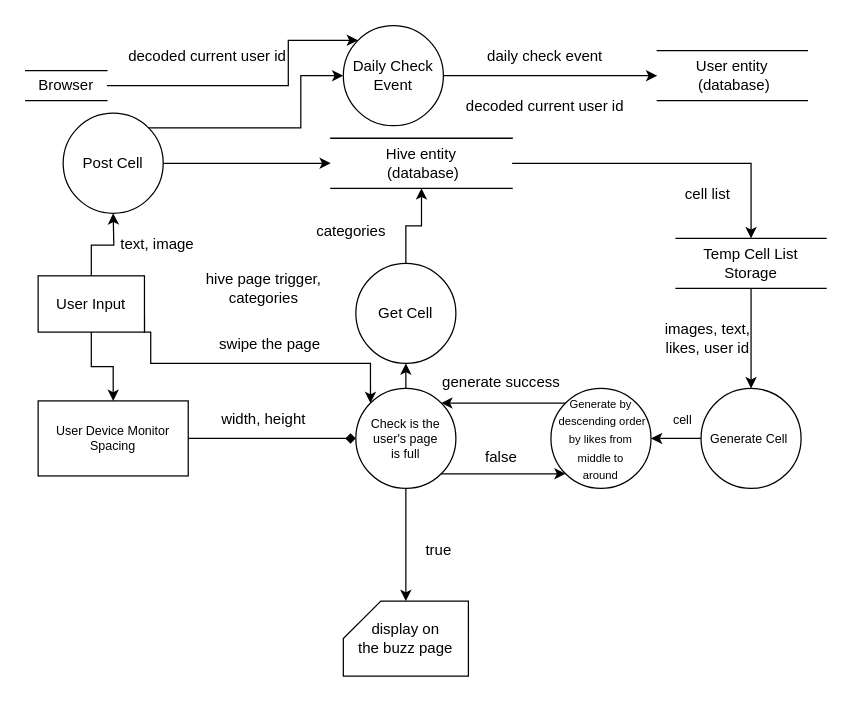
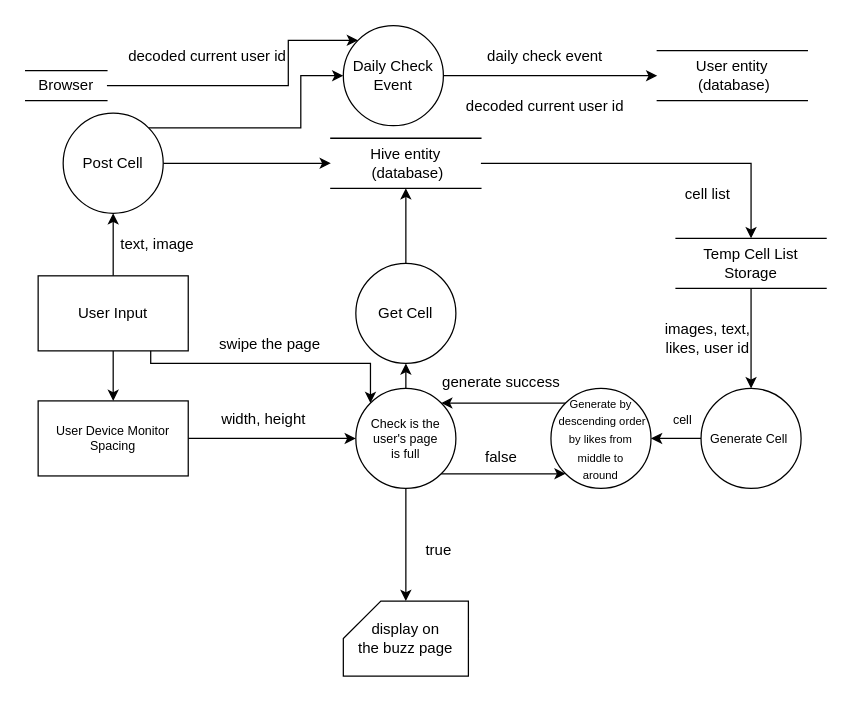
(421, 163) -> (406, 163)
(351, 232) -> none
(263, 288) -> none
(91, 304) -> (113, 313)
(345, 438) -> (346, 438)
